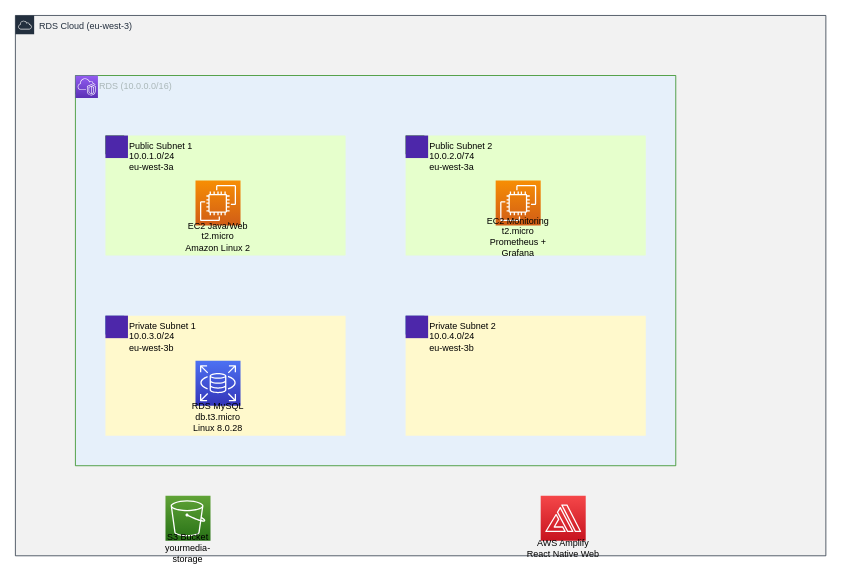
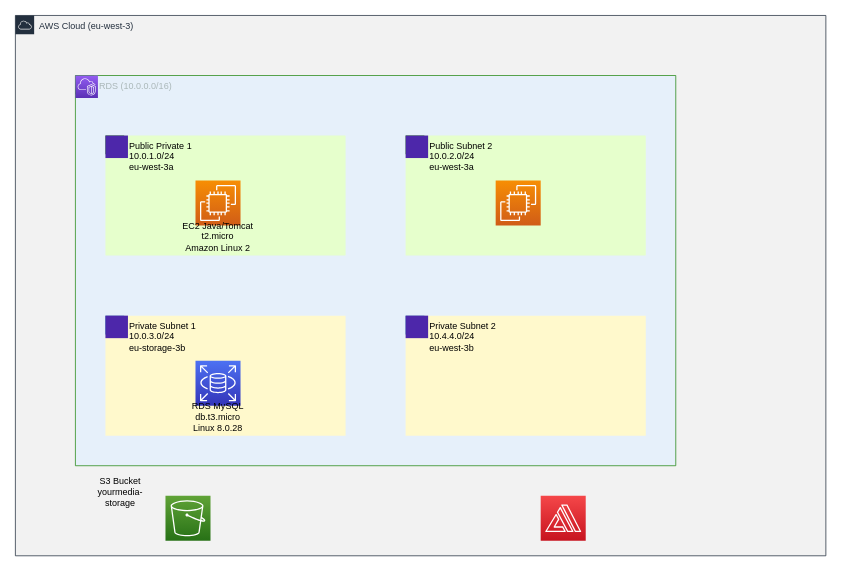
(89, 26) -> (89, 26)
(162, 157) -> (164, 157)
(462, 157) -> (462, 157)
(218, 237) -> (218, 237)
(518, 237) -> none
(166, 337) -> (166, 337)
(466, 337) -> (466, 337)
(188, 548) -> (120, 492)
(563, 548) -> none
